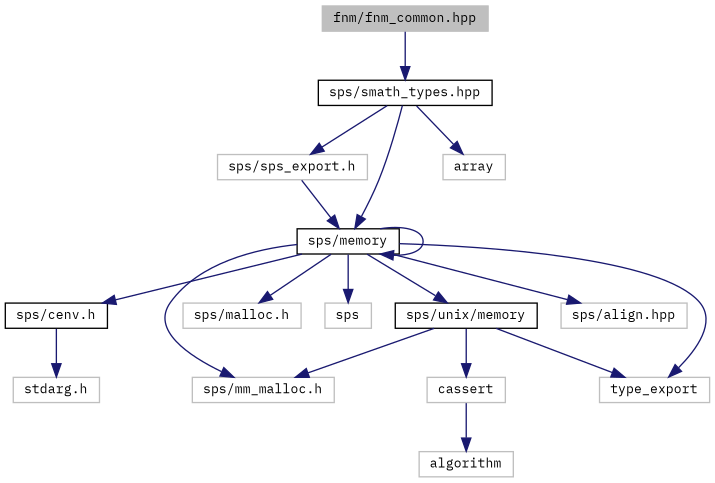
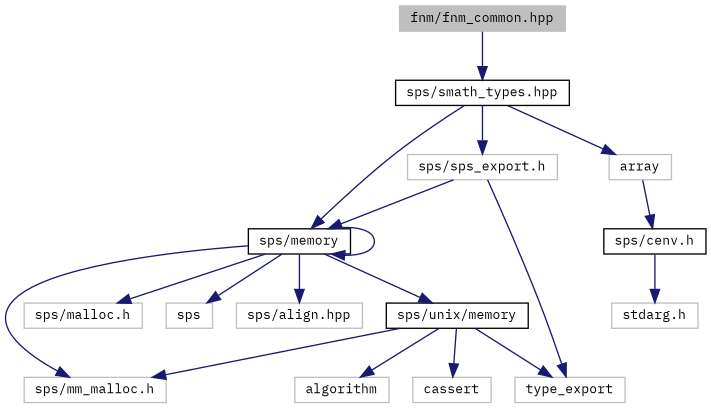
(591, 261) -> (527, 271)
(218, 275) -> (646, 198)
(466, 420) -> (405, 349)
